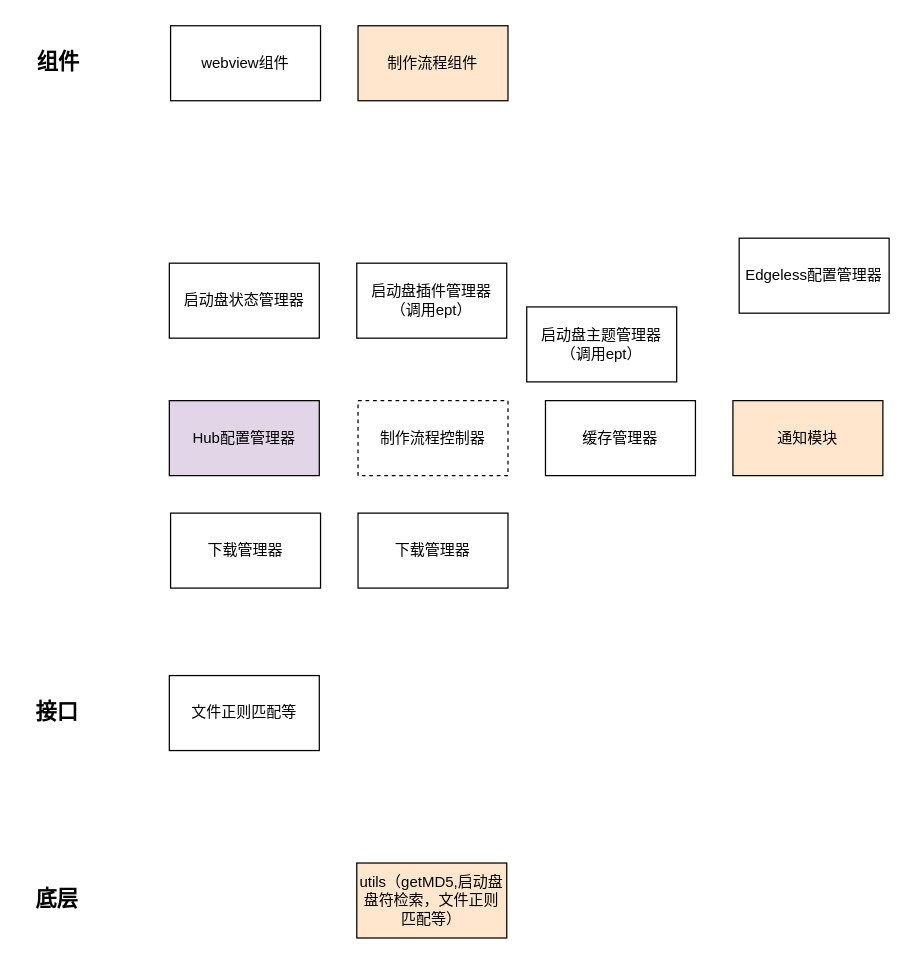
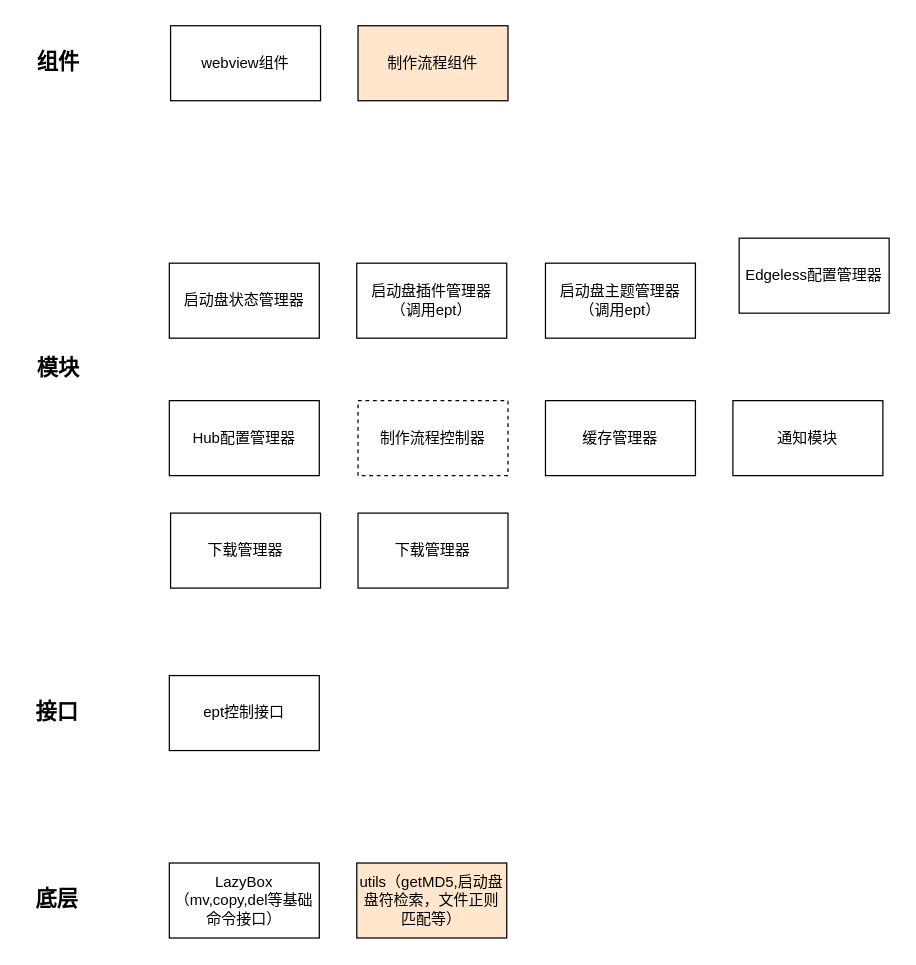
(602, 344) -> (621, 301)
none -> (58, 369)
(244, 438) -> (244, 438)
(808, 438) -> (808, 438)
(244, 713) -> (244, 713)
none -> (244, 901)
